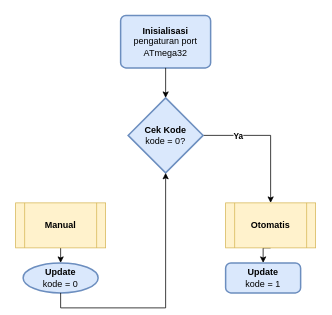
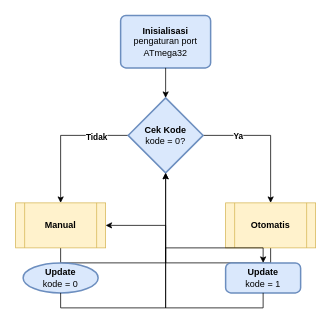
none -> (63, 135)
(268, 248) -> (137, 225)
(60, 256) -> (60, 258)
none -> (223, 308)
